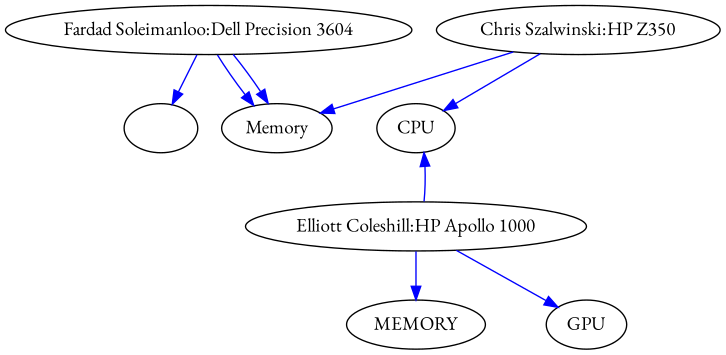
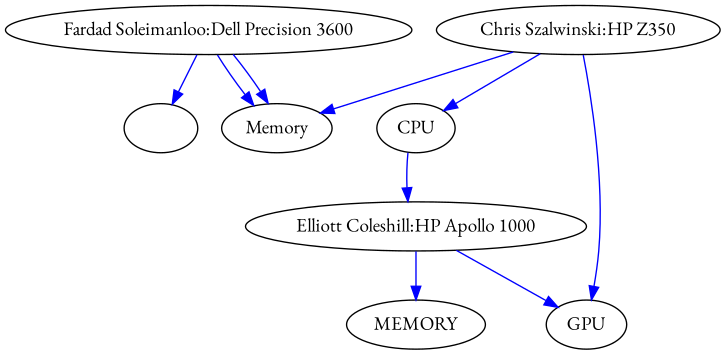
(209, 30) -> (209, 30)
none -> (599, 170)
(425, 184) -> (407, 170)
